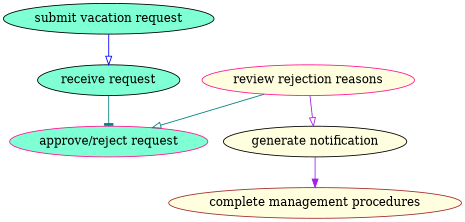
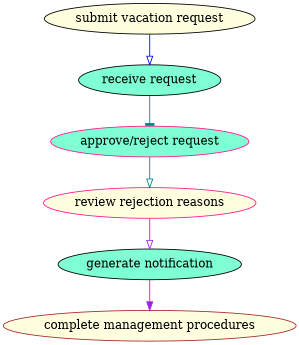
(109, 19) -> (150, 19)
(212, 110) -> (150, 168)
(315, 142) -> (150, 264)
